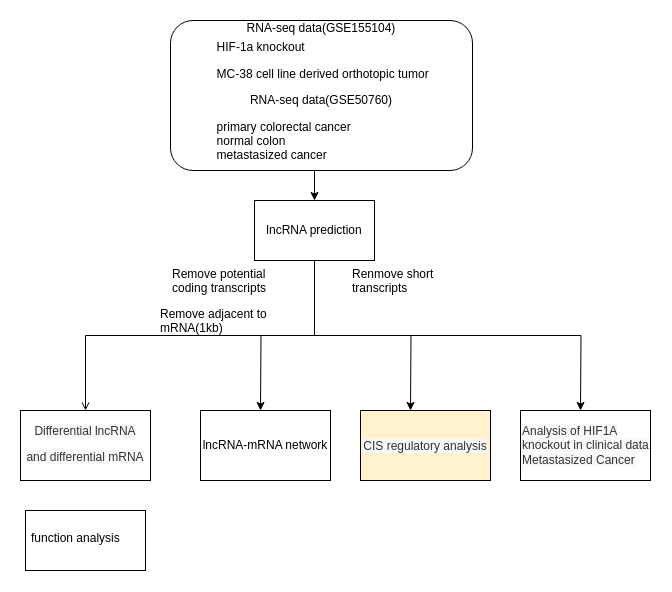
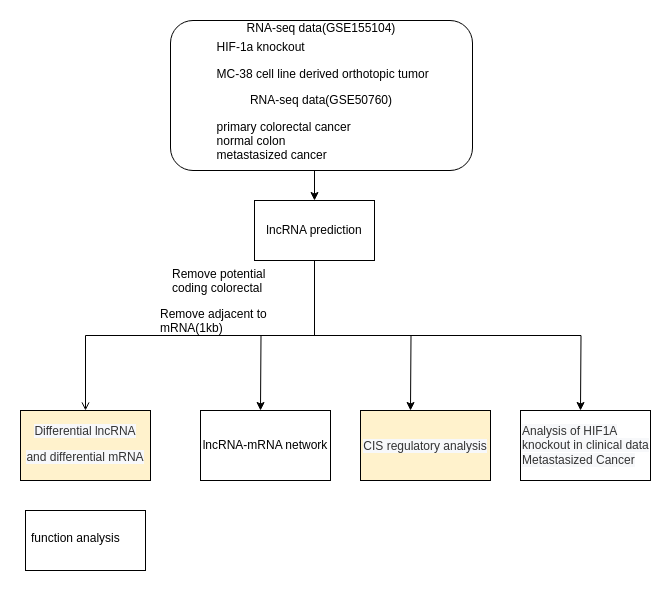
(406, 281) -> none
(228, 282) -> (223, 282)
(86, 446) -> (86, 446)
